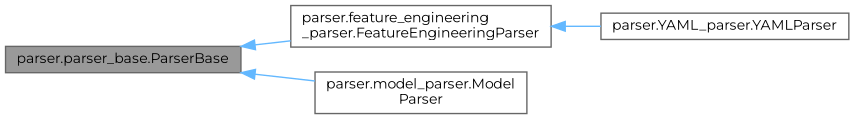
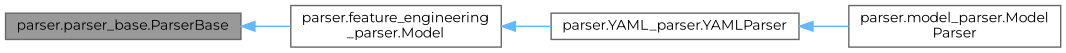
(421, 26) -> (396, 26)
(285, 78) -> (831, 26)
